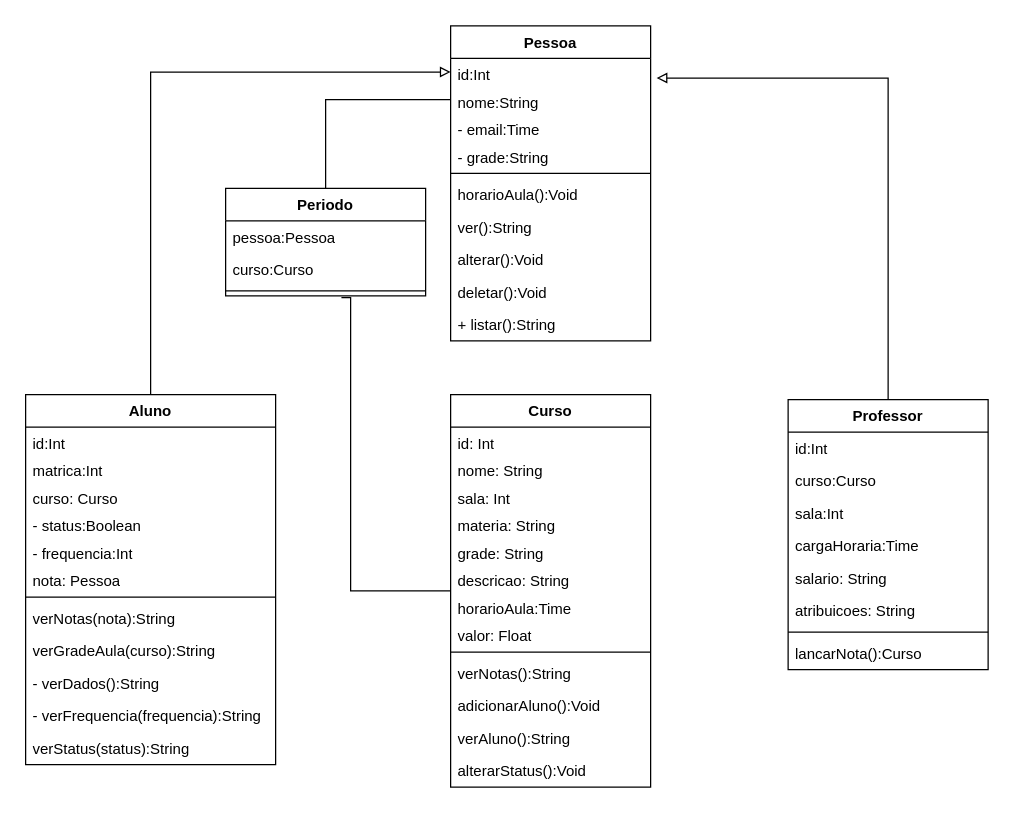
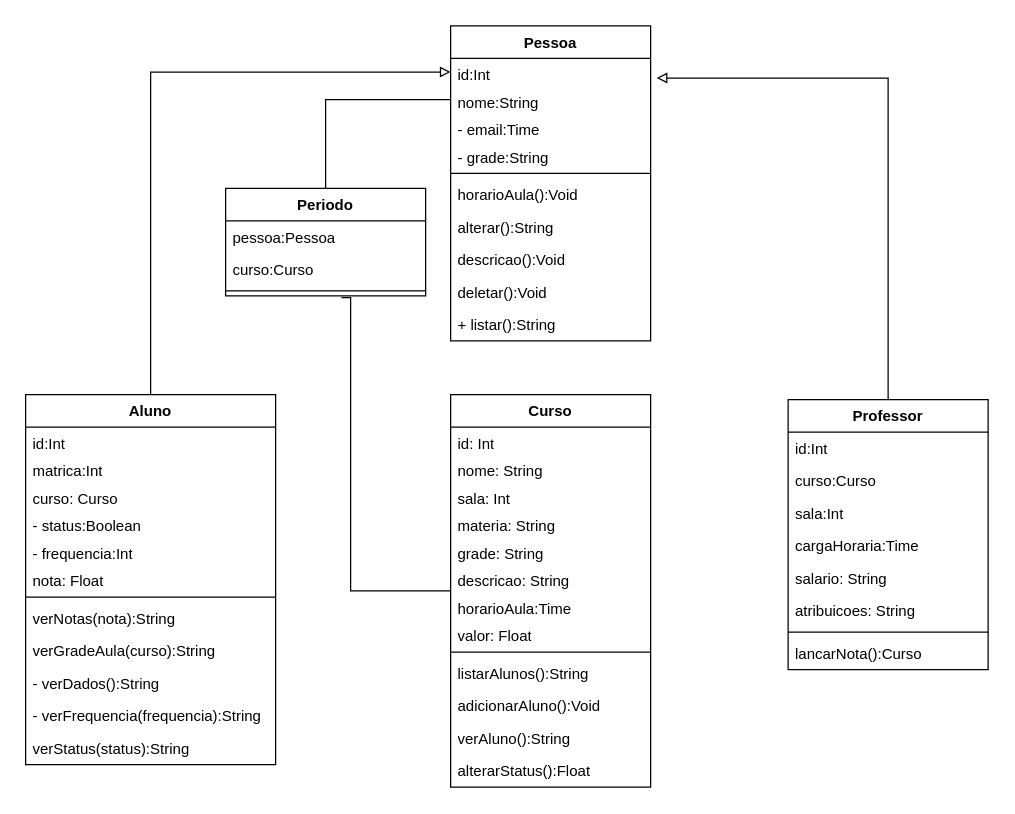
(505, 228) -> (519, 228)
(511, 261) -> (519, 261)
(80, 582) -> (73, 582)
(526, 675) -> (537, 675)
(536, 772) -> (540, 772)
